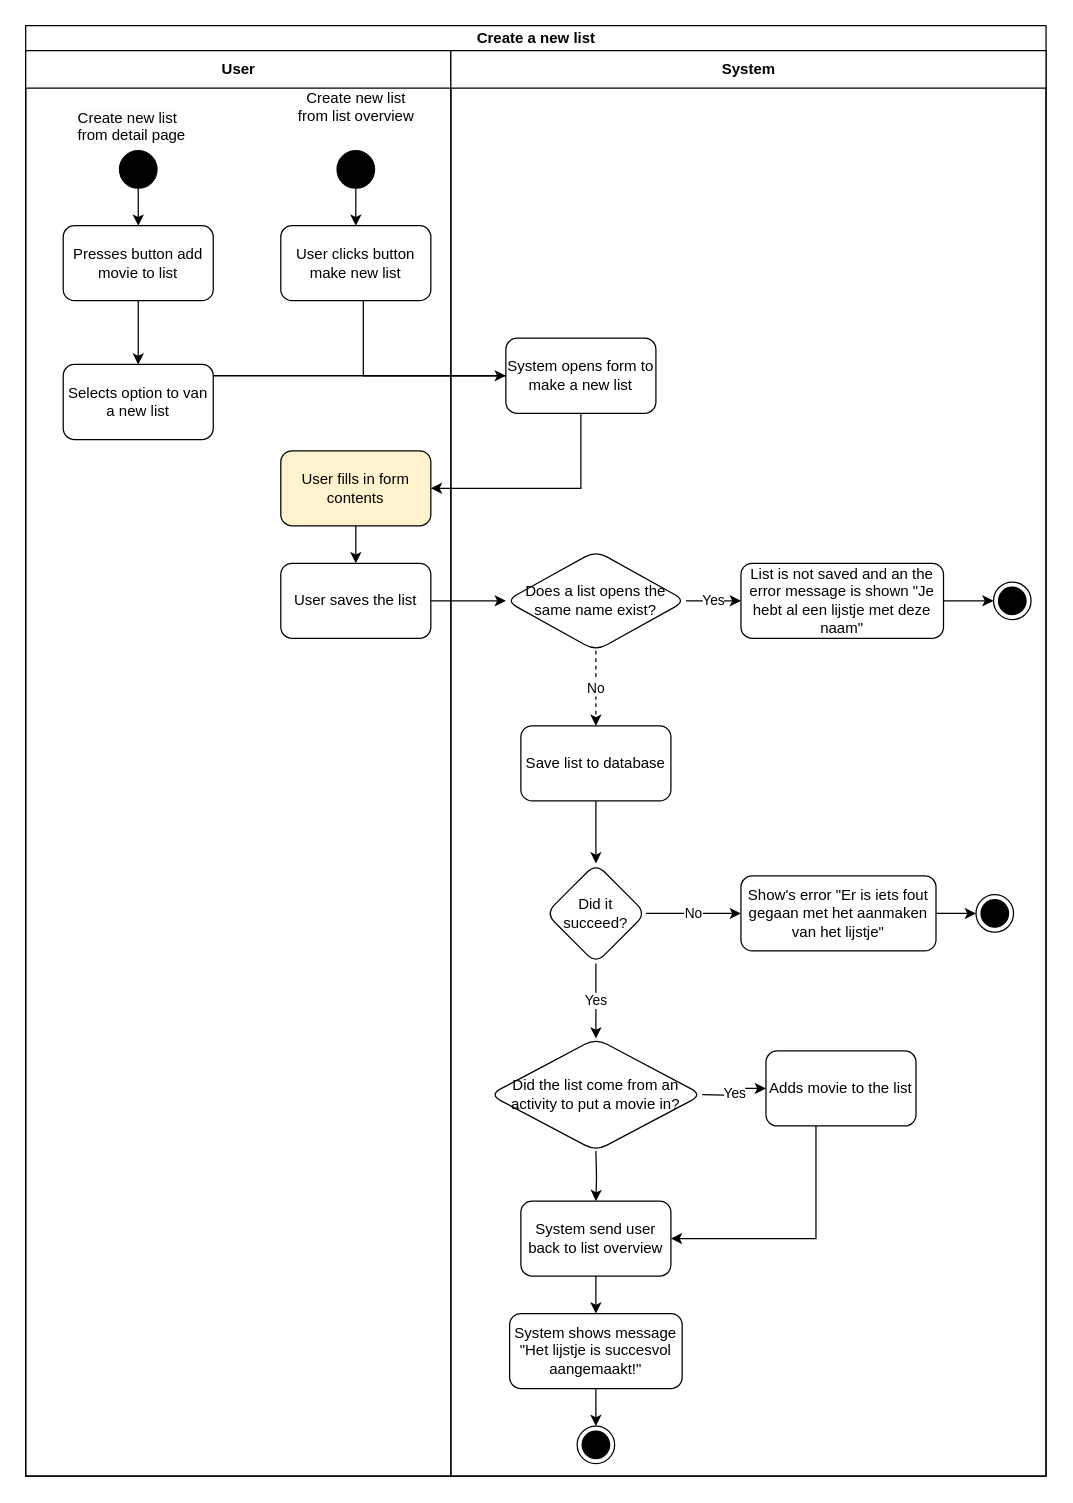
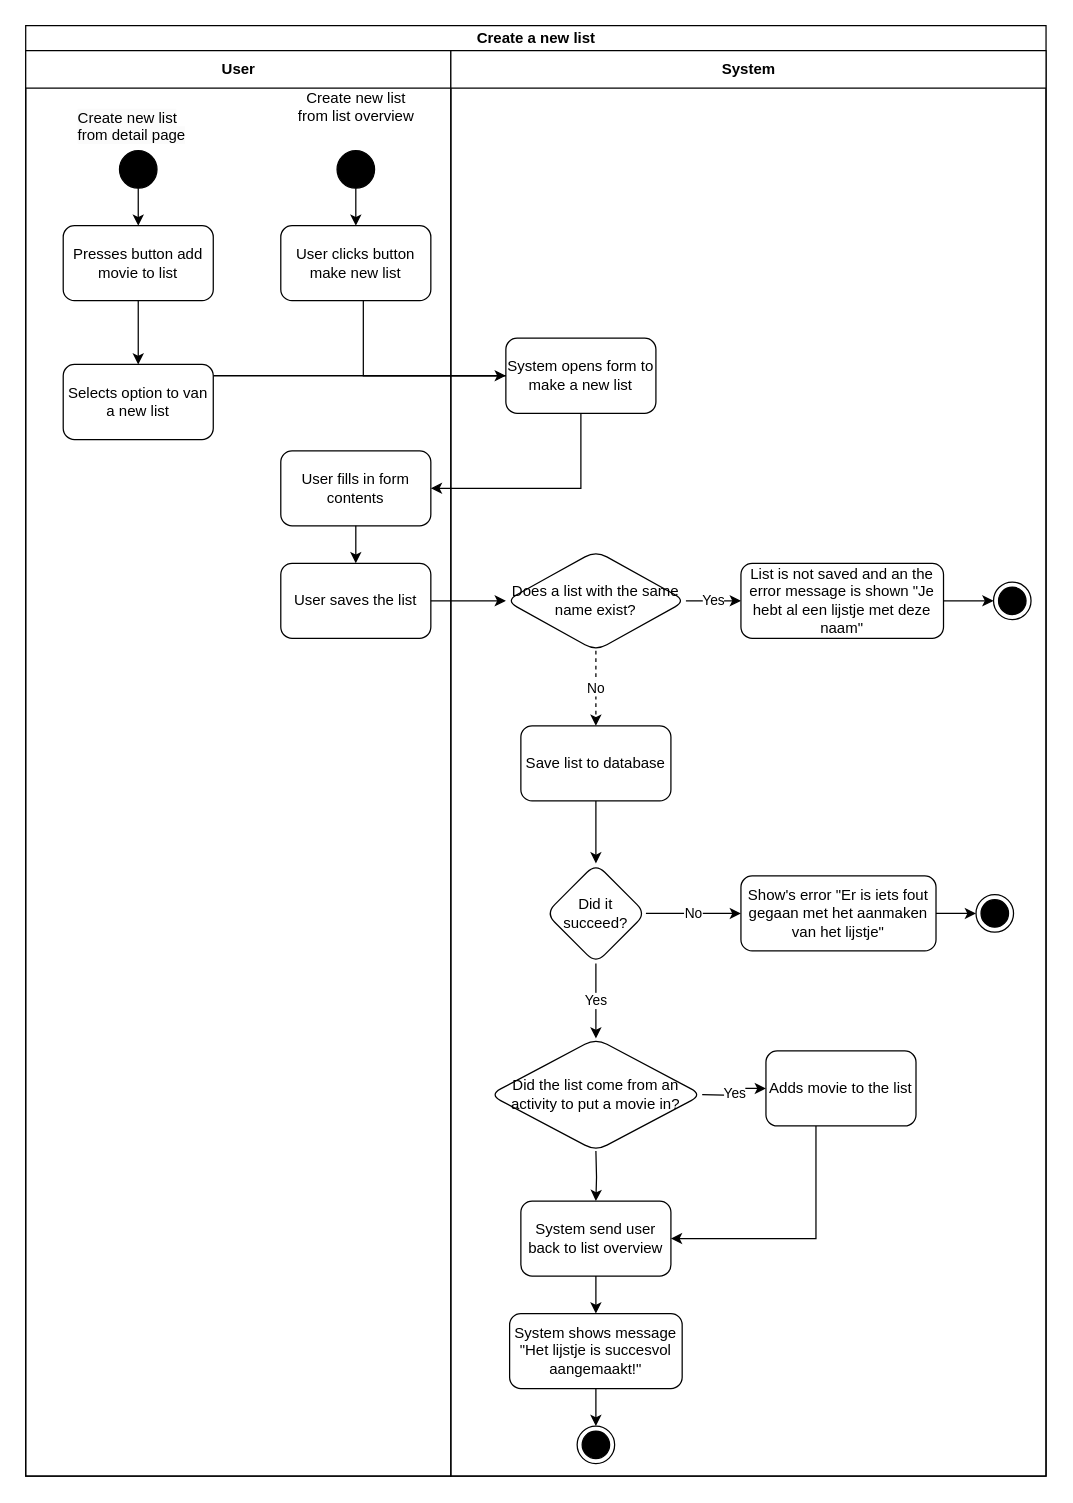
(356, 488) -> (356, 488)
(596, 601) -> (596, 601)
